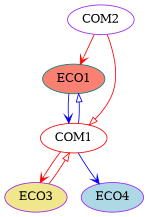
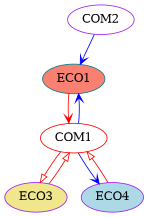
(89, 46) -> (89, 46)
(115, 79) -> (100, 170)
(68, 104) -> (68, 104)
(79, 113) -> (79, 113)
(52, 163) -> (52, 163)
